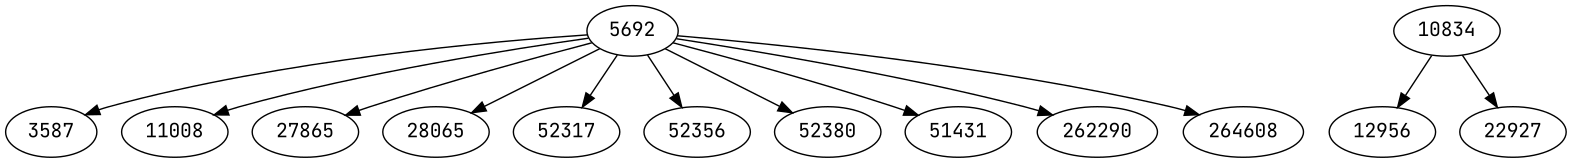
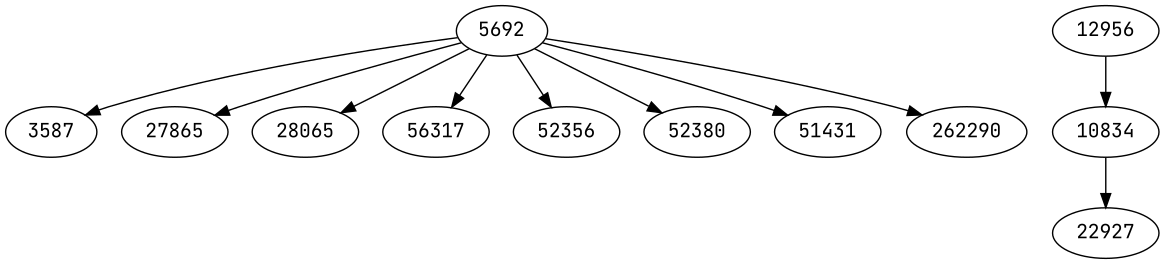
(1419, 75) -> (1106, 75)
(175, 132) -> none
(567, 132) -> (436, 132)
(1243, 132) -> none
